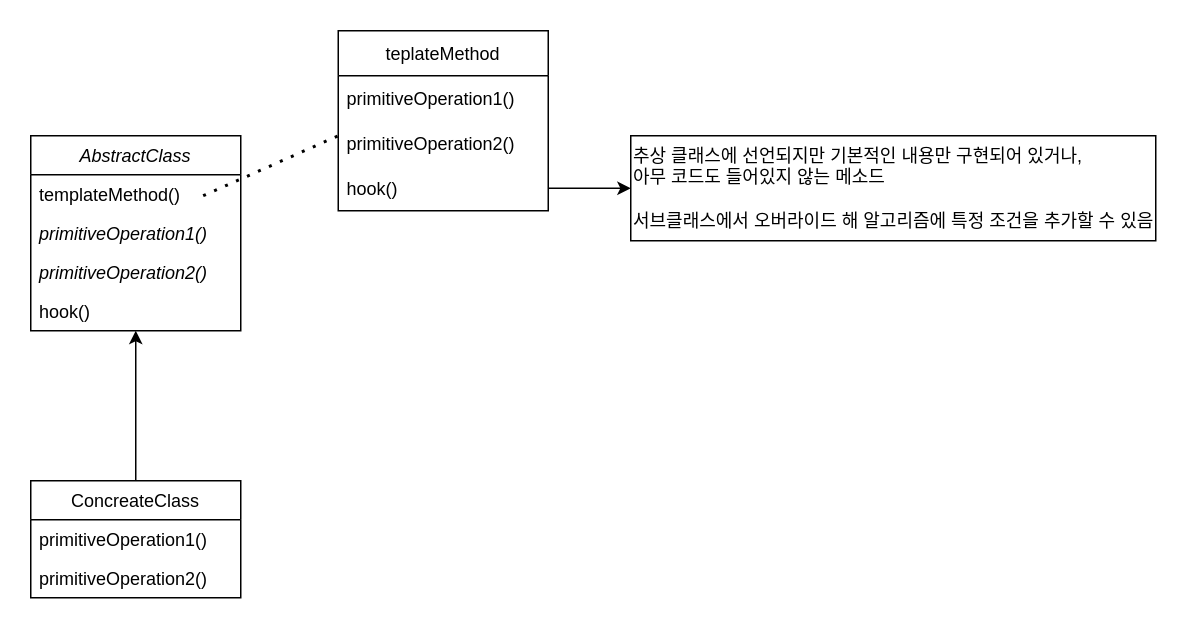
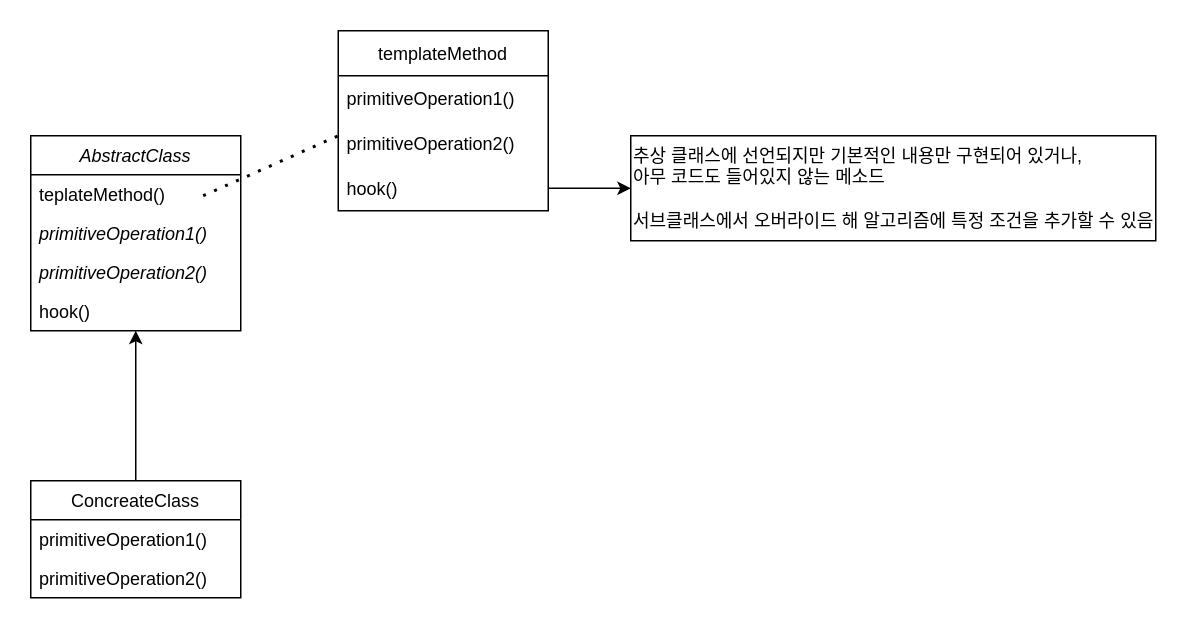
(443, 54) -> (443, 54)
(117, 195) -> (112, 195)
